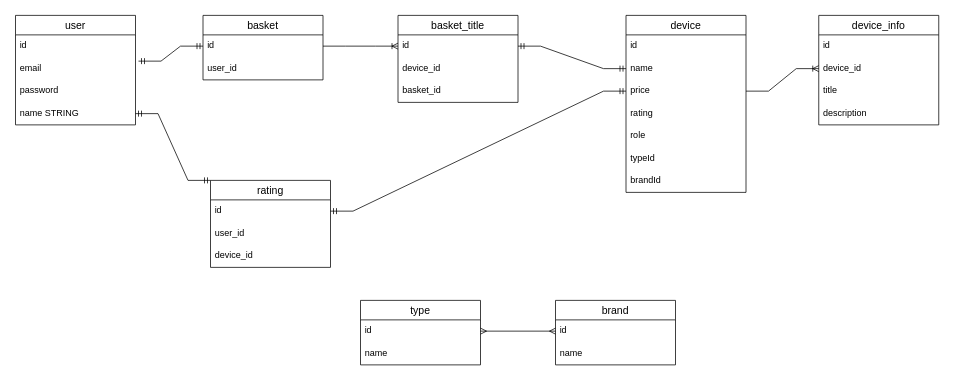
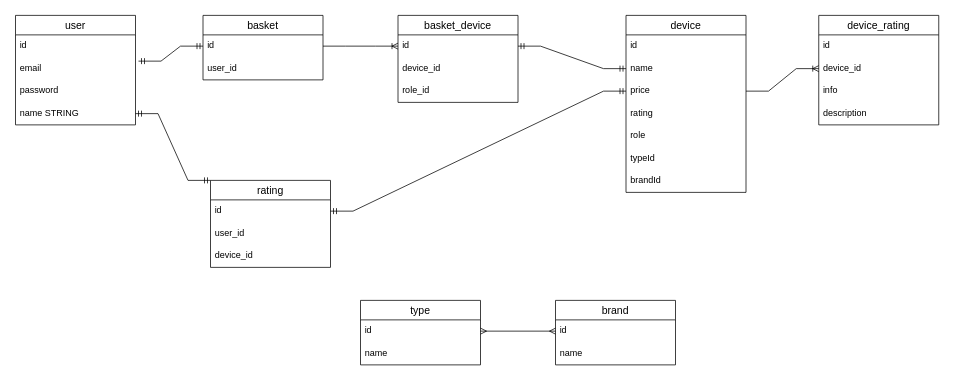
(458, 26) -> (458, 26)
(878, 26) -> (878, 26)
(424, 90) -> (417, 90)
(833, 90) -> (832, 90)
